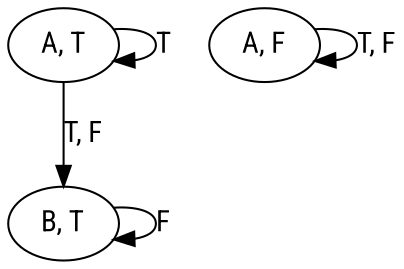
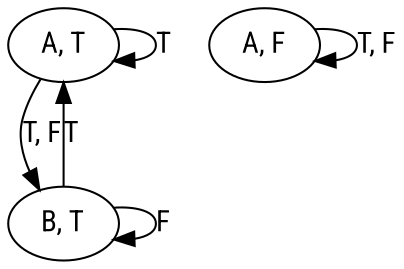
none -> (64, 145)
